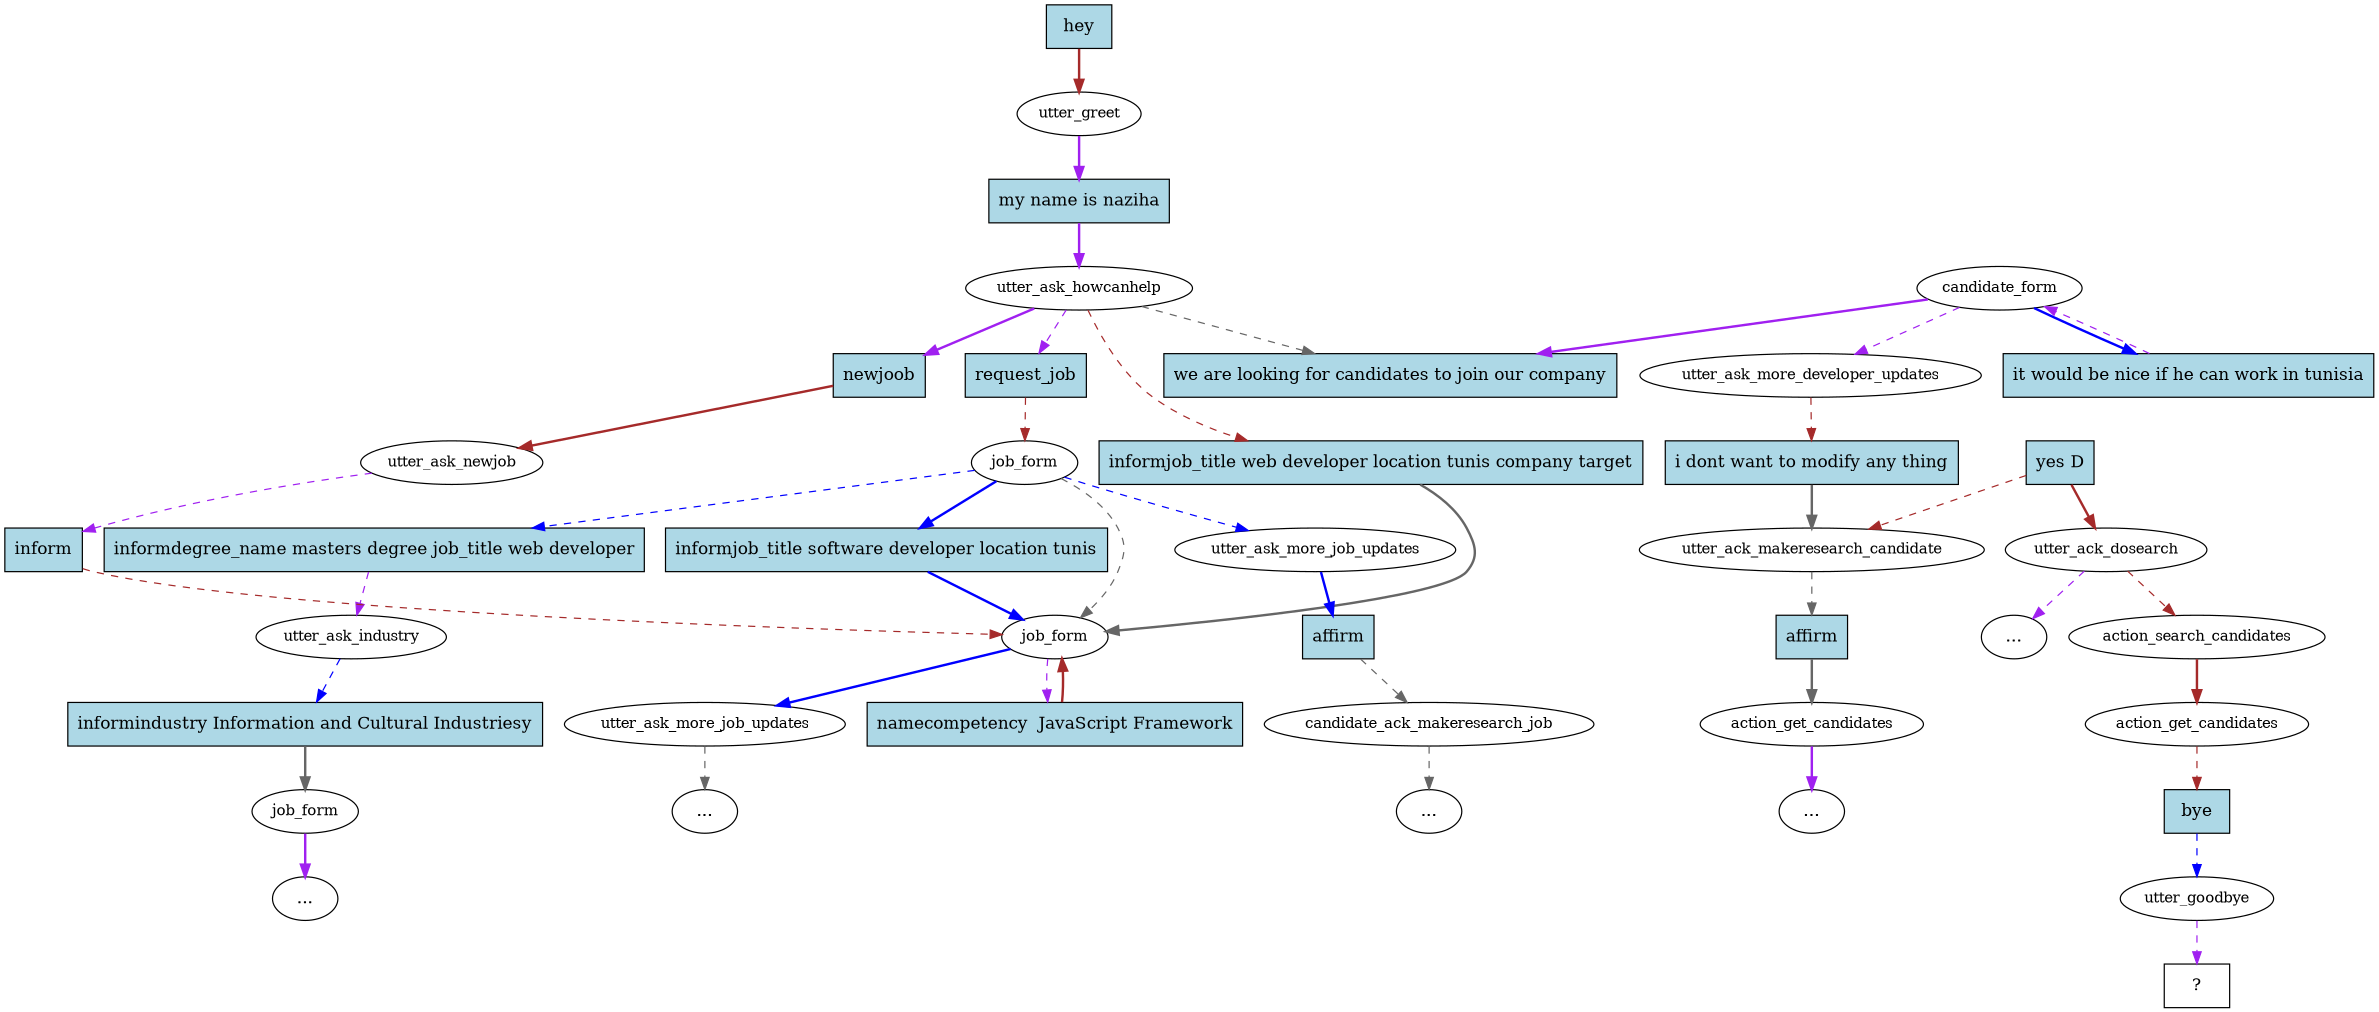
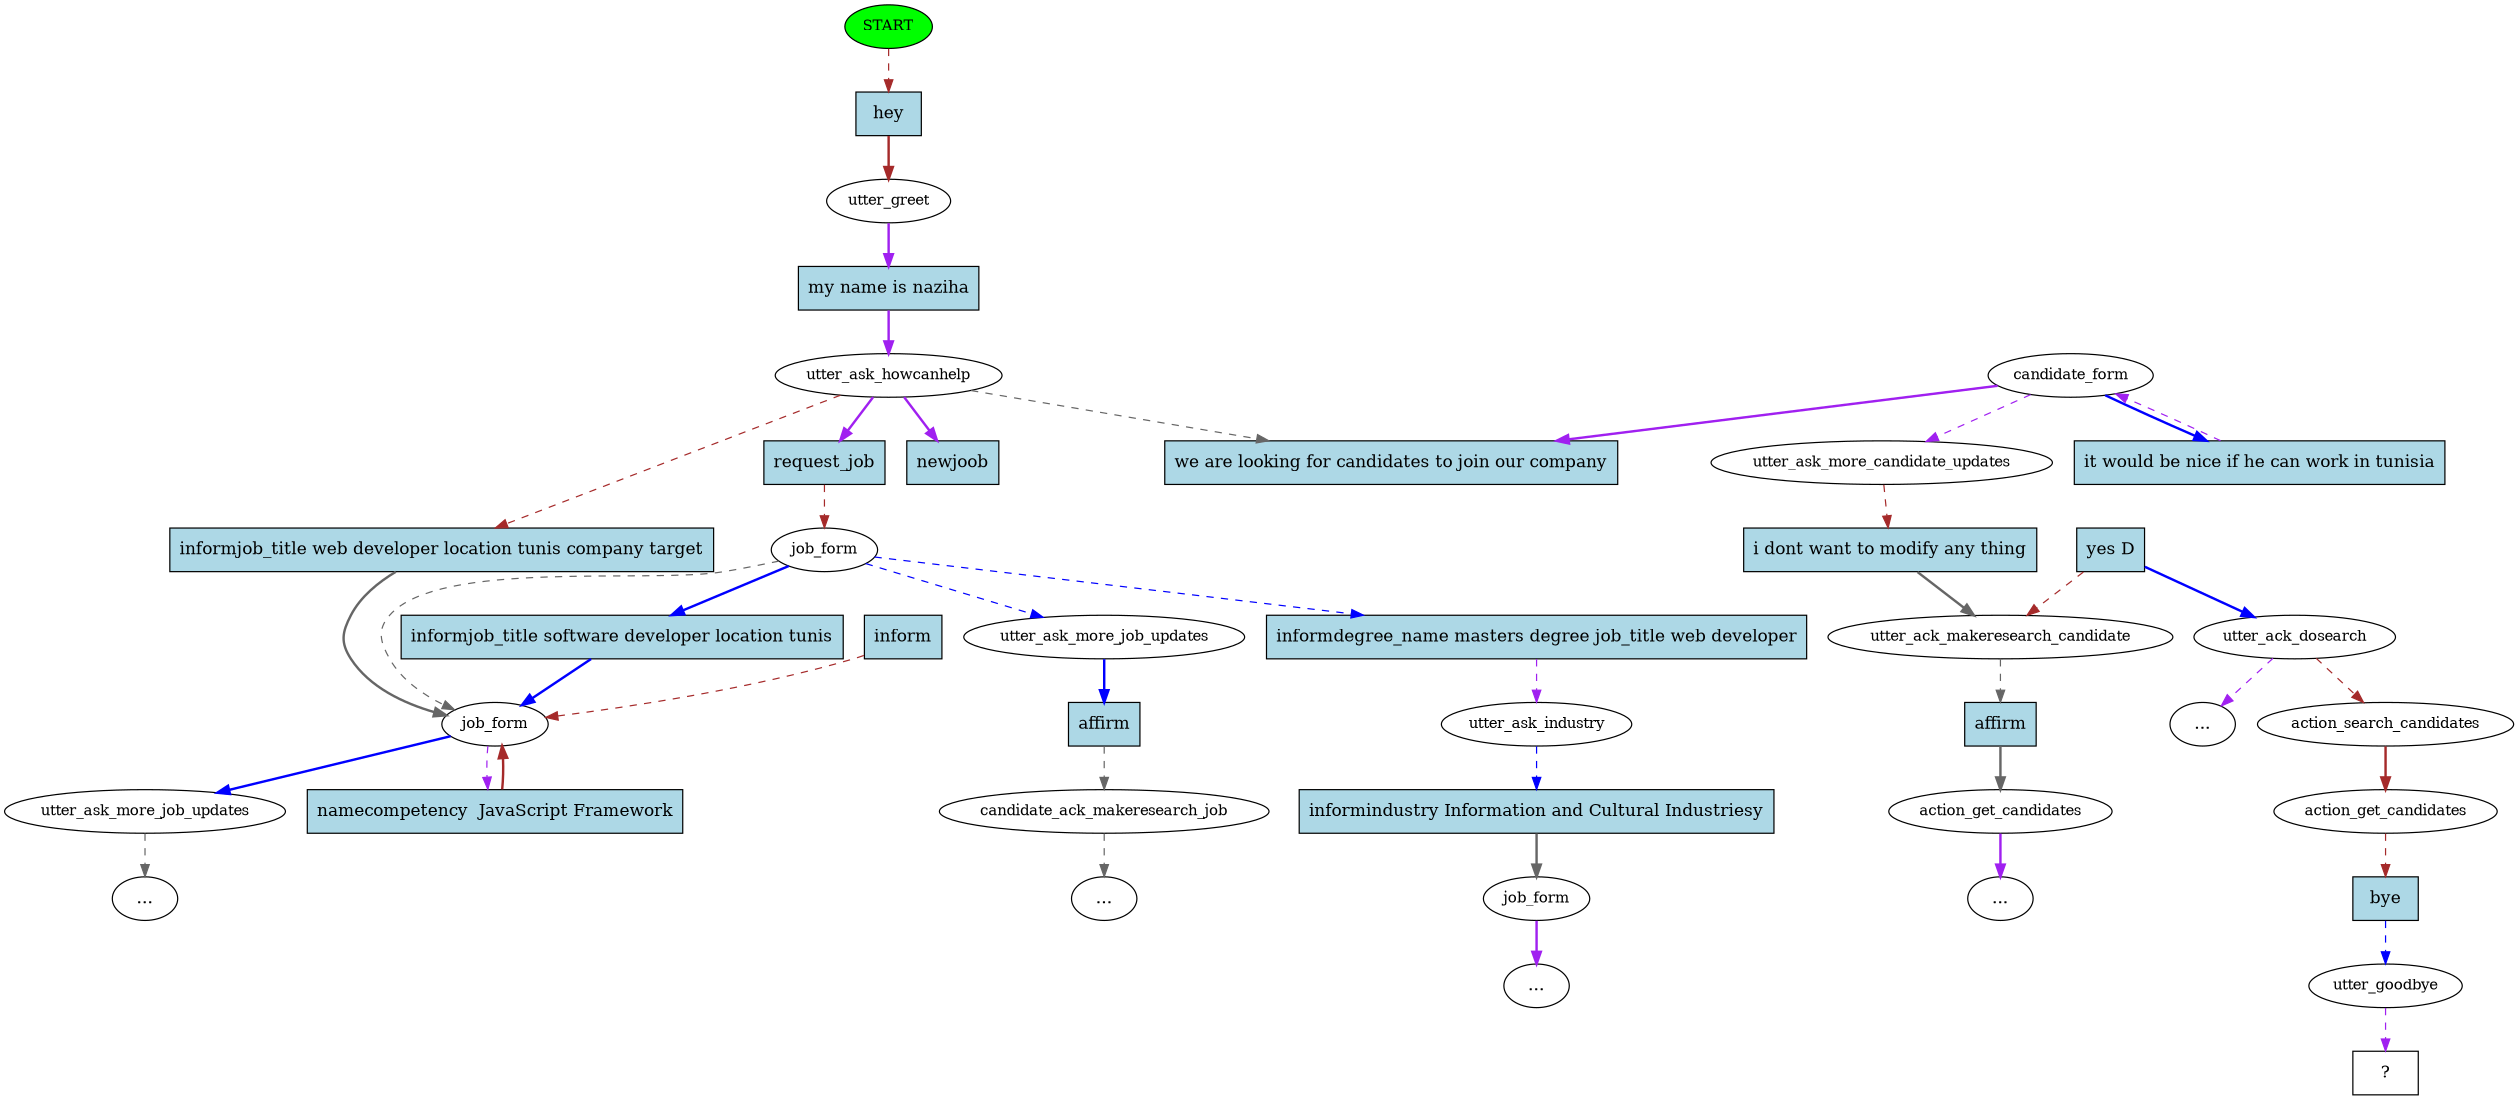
none -> (889, 27)
(1056, 326) -> (860, 414)
(1811, 375) -> (1882, 463)
(452, 463) -> none
(2080, 501) -> (2194, 589)
